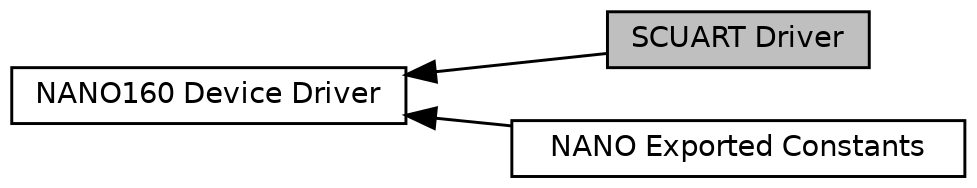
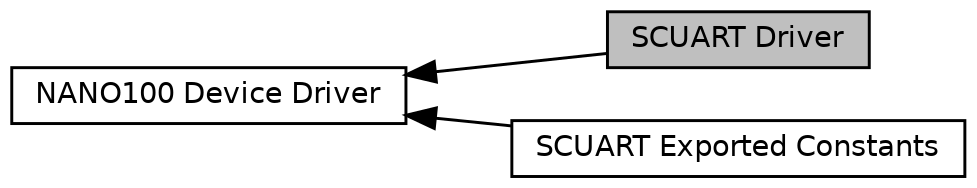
(209, 96) -> (209, 96)
(738, 149) -> (738, 149)
